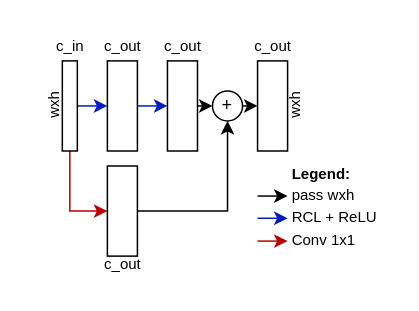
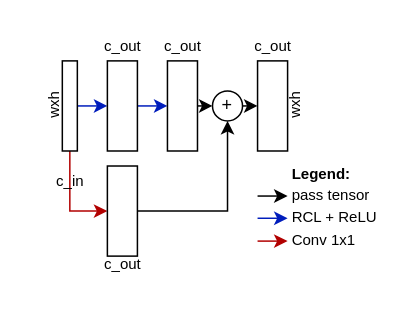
(70, 46) -> (70, 181)
(335, 206) -> (335, 206)
